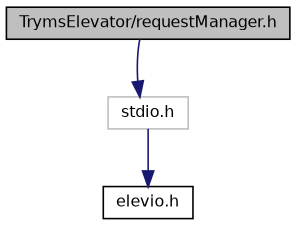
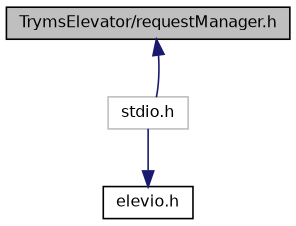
(137, 60) -> (159, 76)
